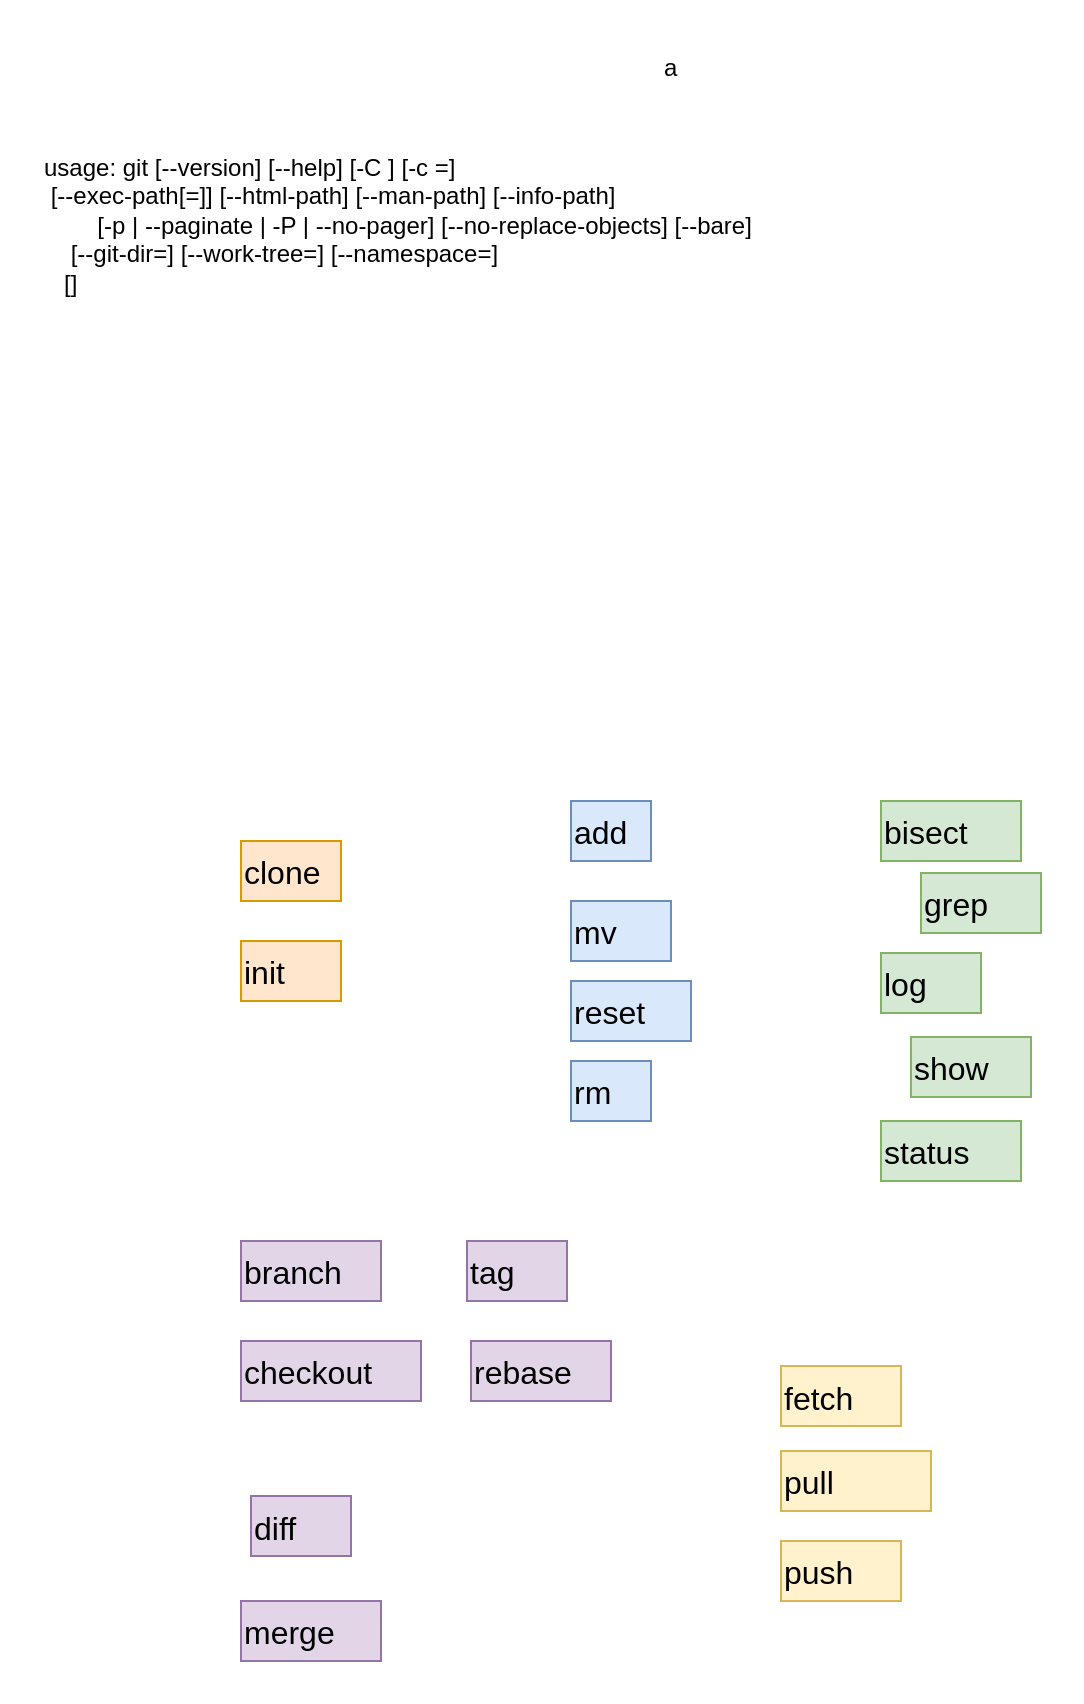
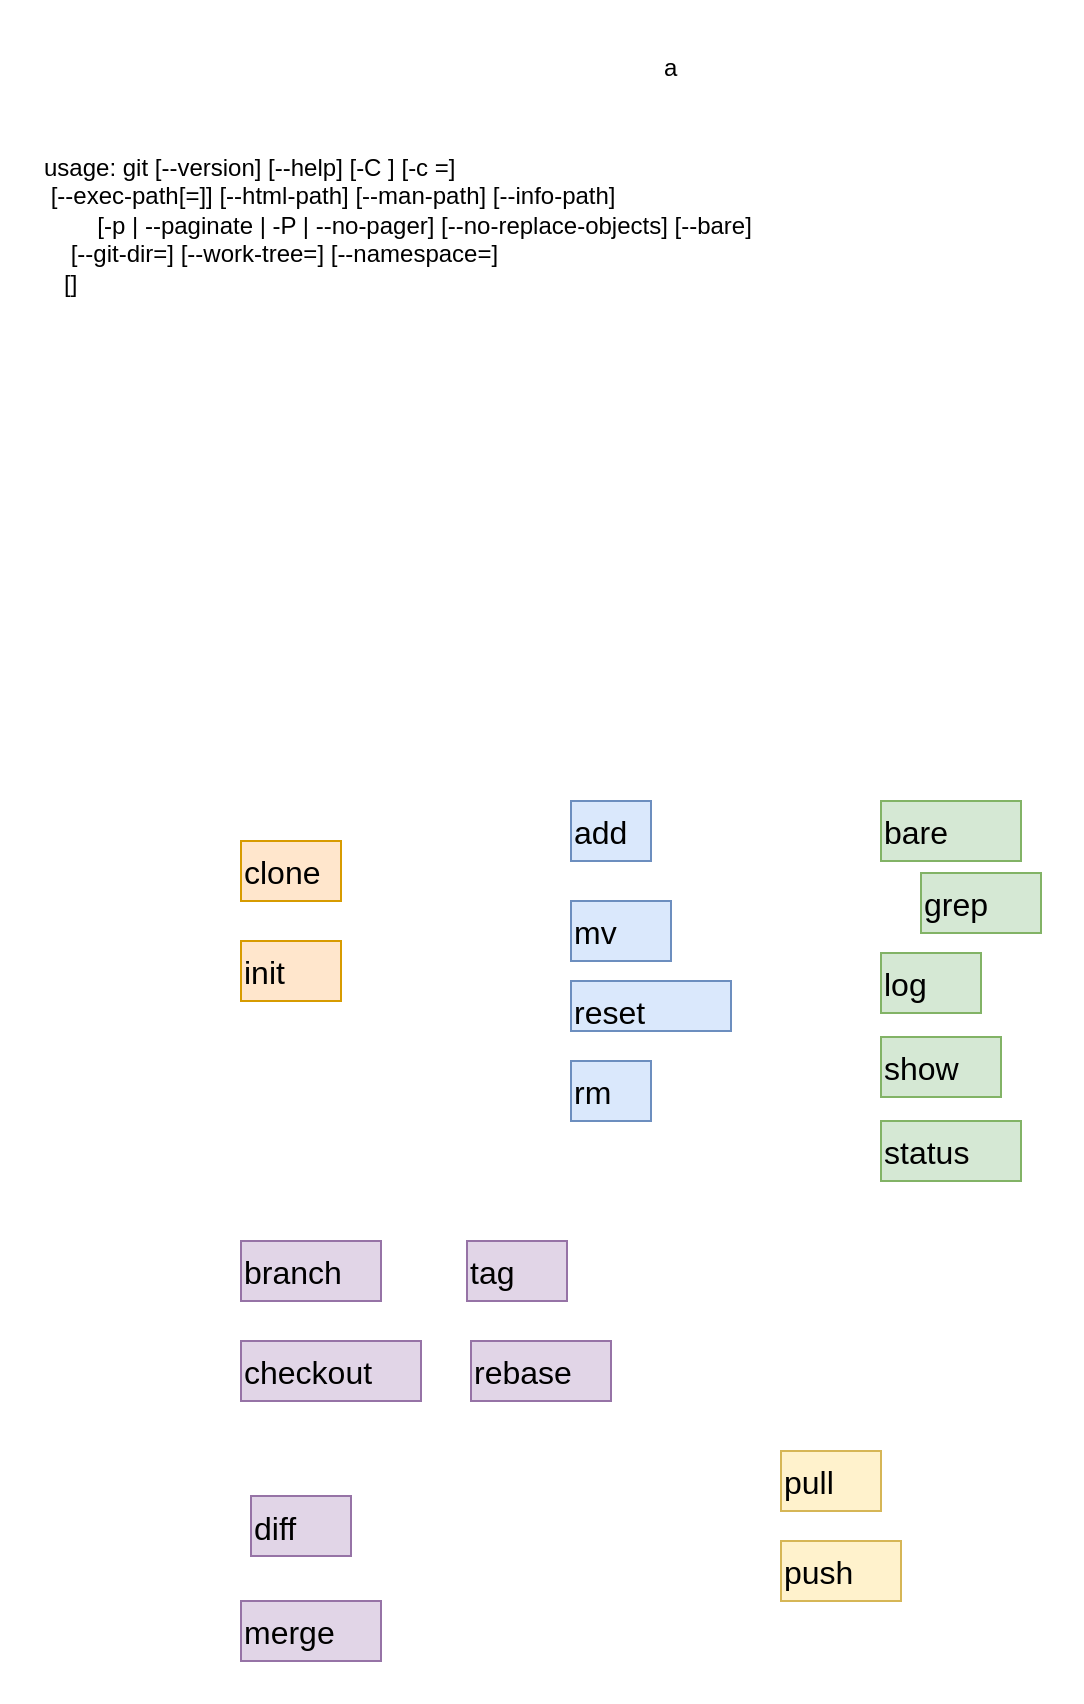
(935, 834) -> (921, 834)
(631, 1011) -> (651, 1006)
(971, 1067) -> (941, 1067)
(841, 1396) -> none
(856, 1481) -> (831, 1481)
